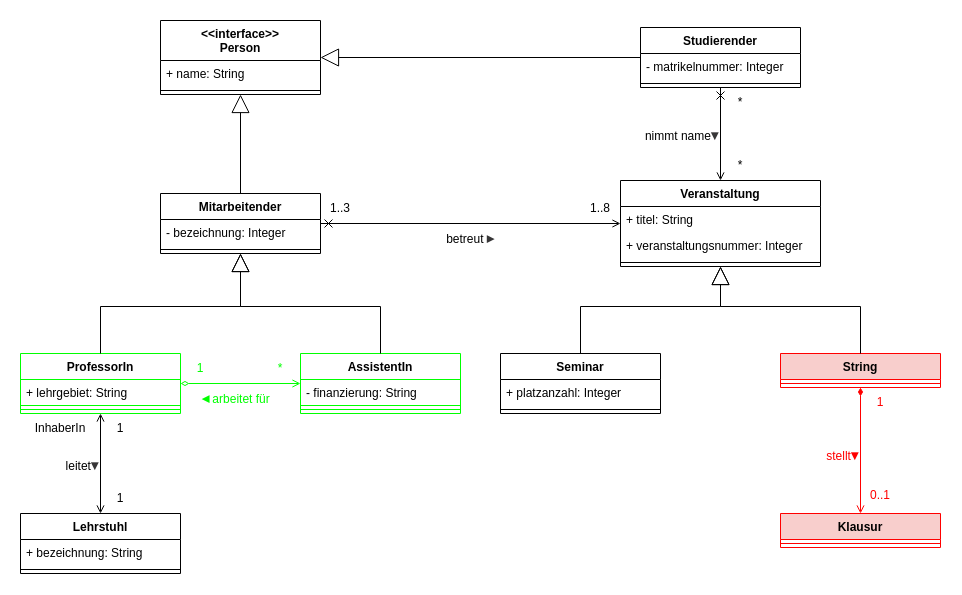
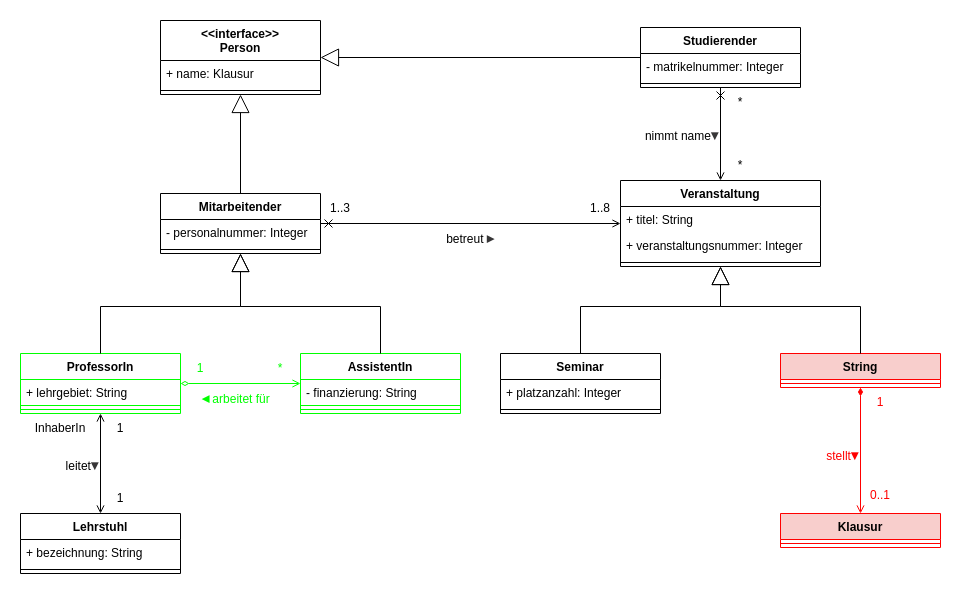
(207, 74) -> (210, 74)
(234, 233) -> (244, 233)
